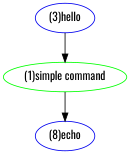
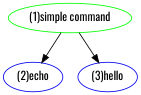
(65, 44) -> (87, 44)
(65, 136) -> (33, 77)
